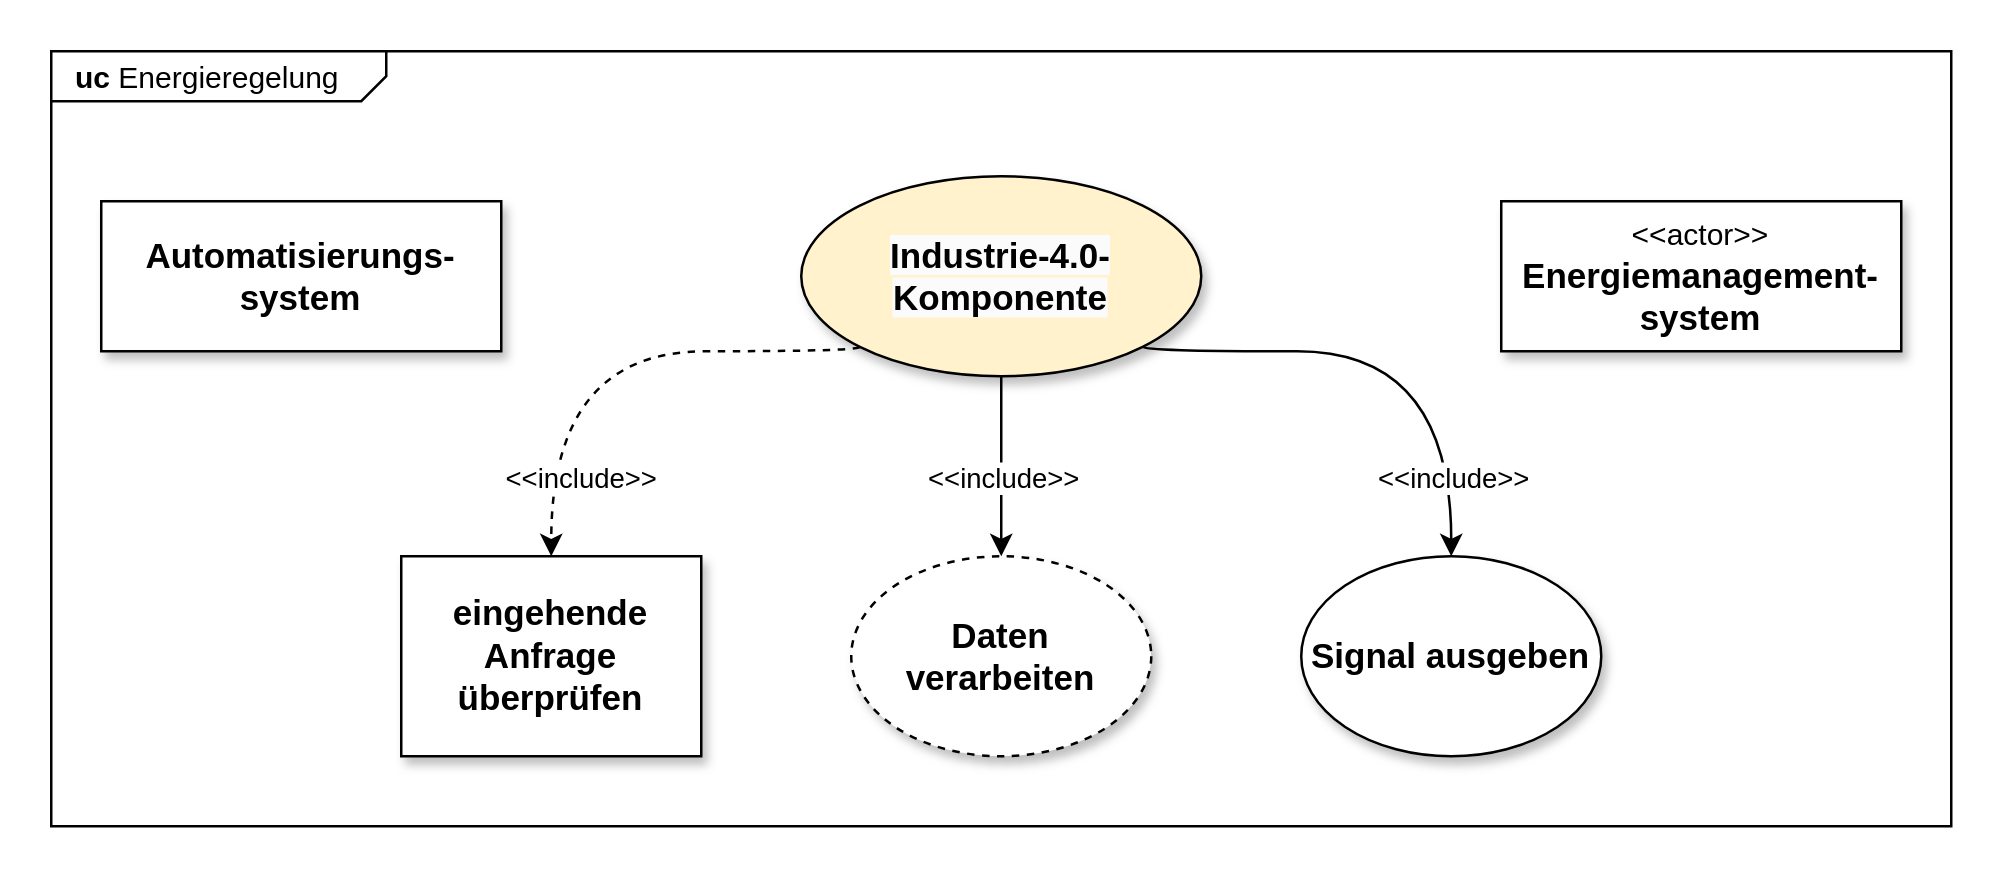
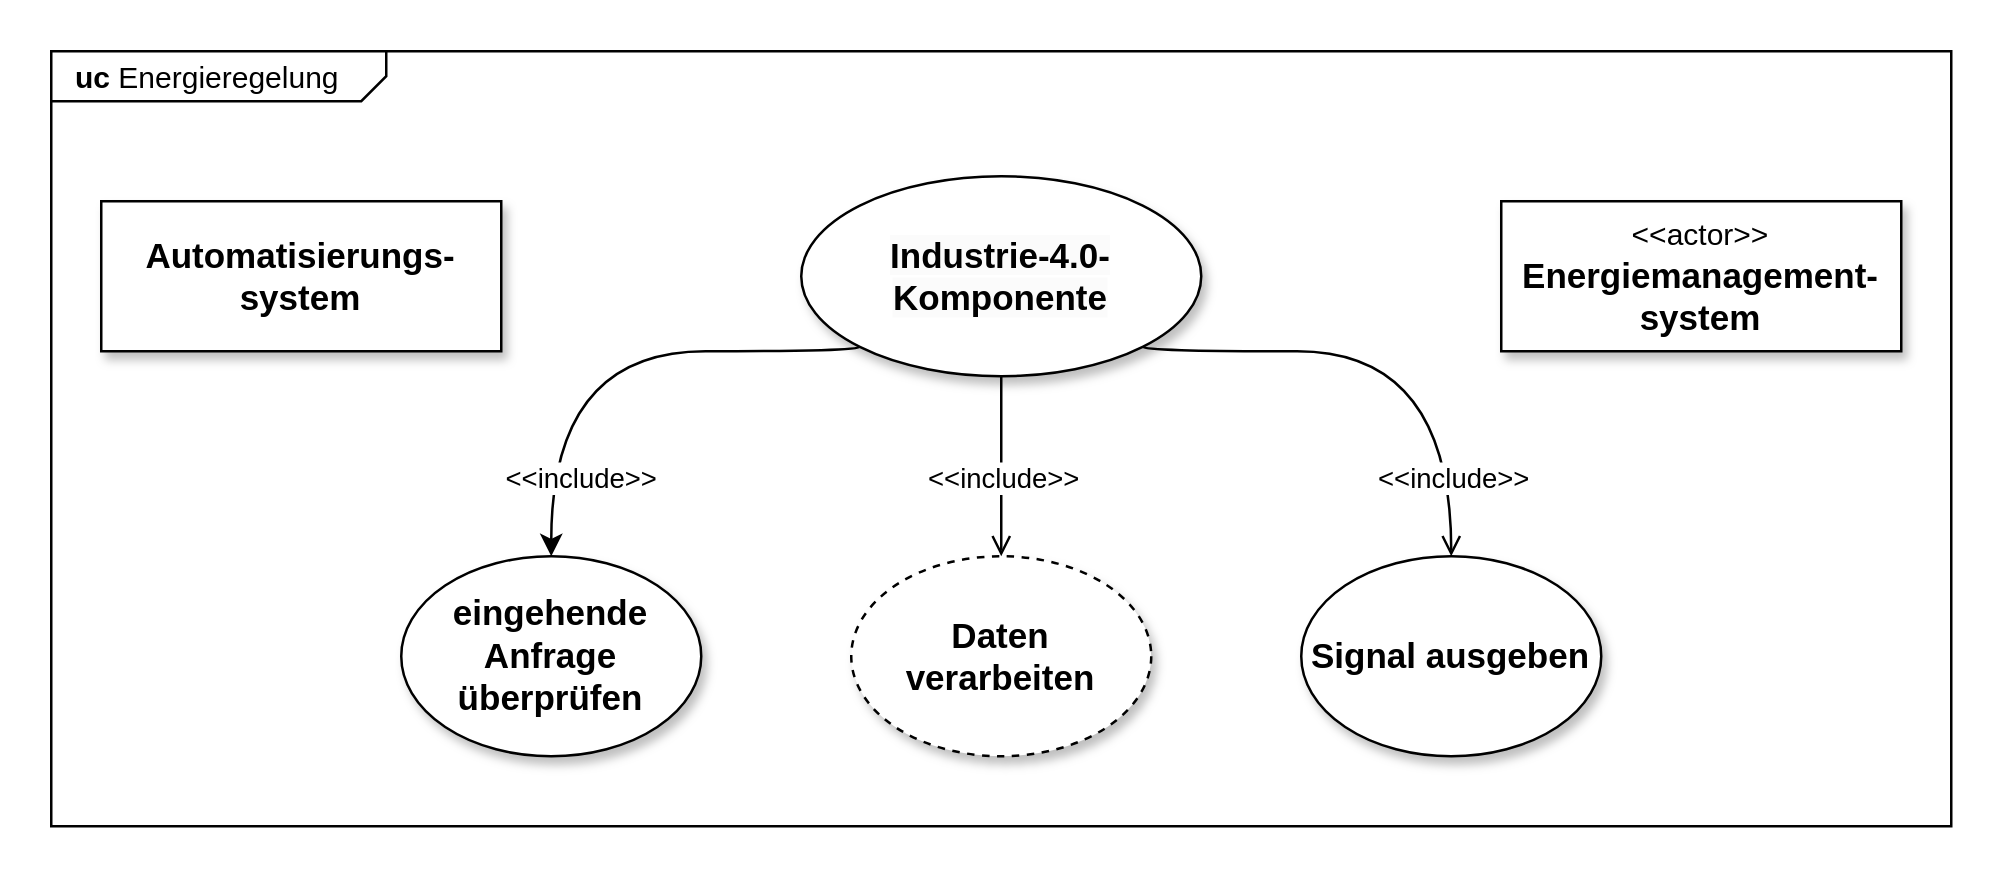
(1001, 276) -> (1001, 276)
(678, 353) -> (678, 353)
(1001, 538) -> (1001, 542)
(1451, 538) -> (1451, 542)
(551, 656) -> (551, 656)
